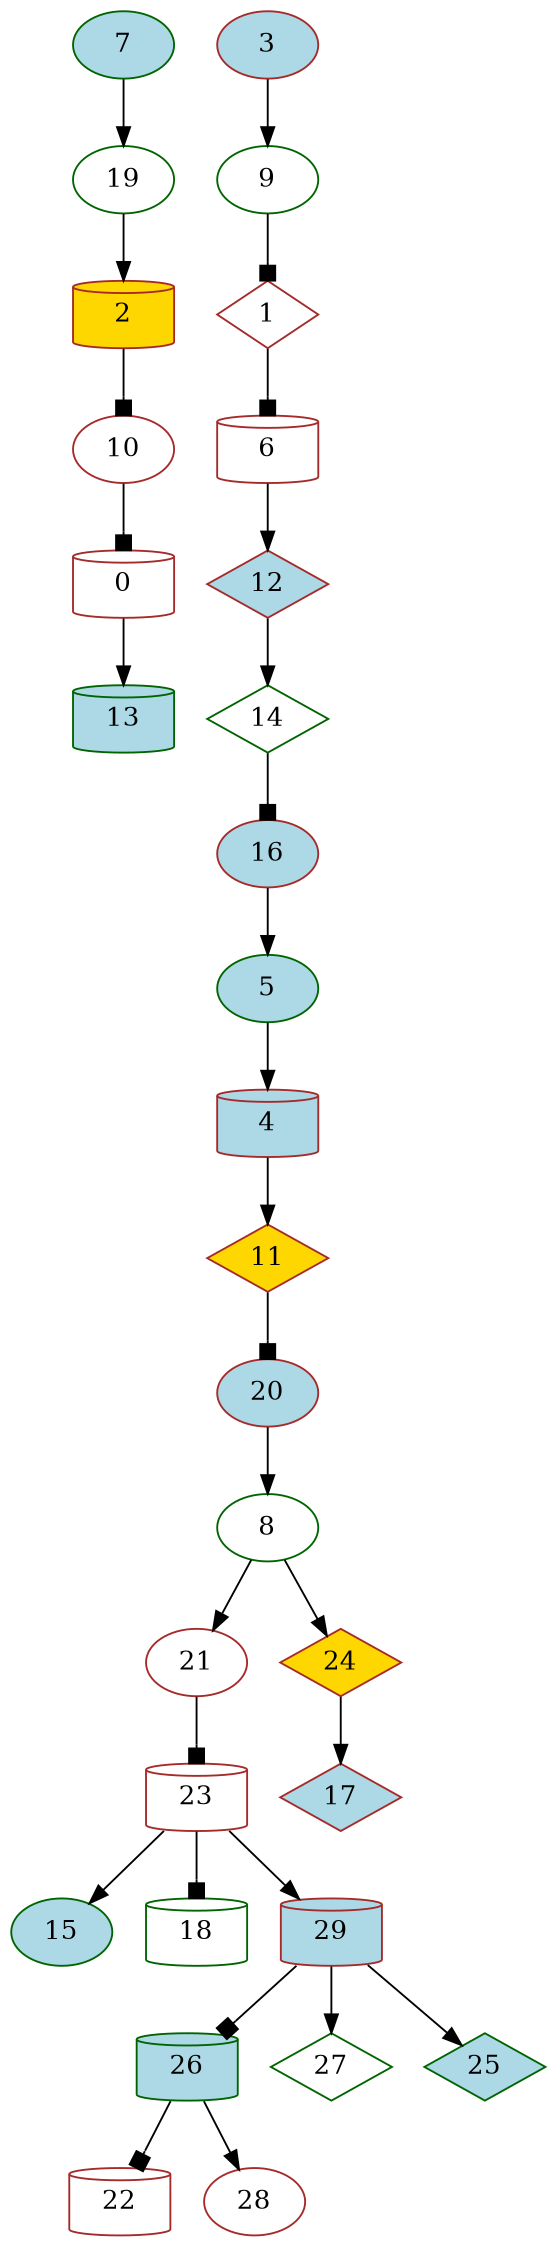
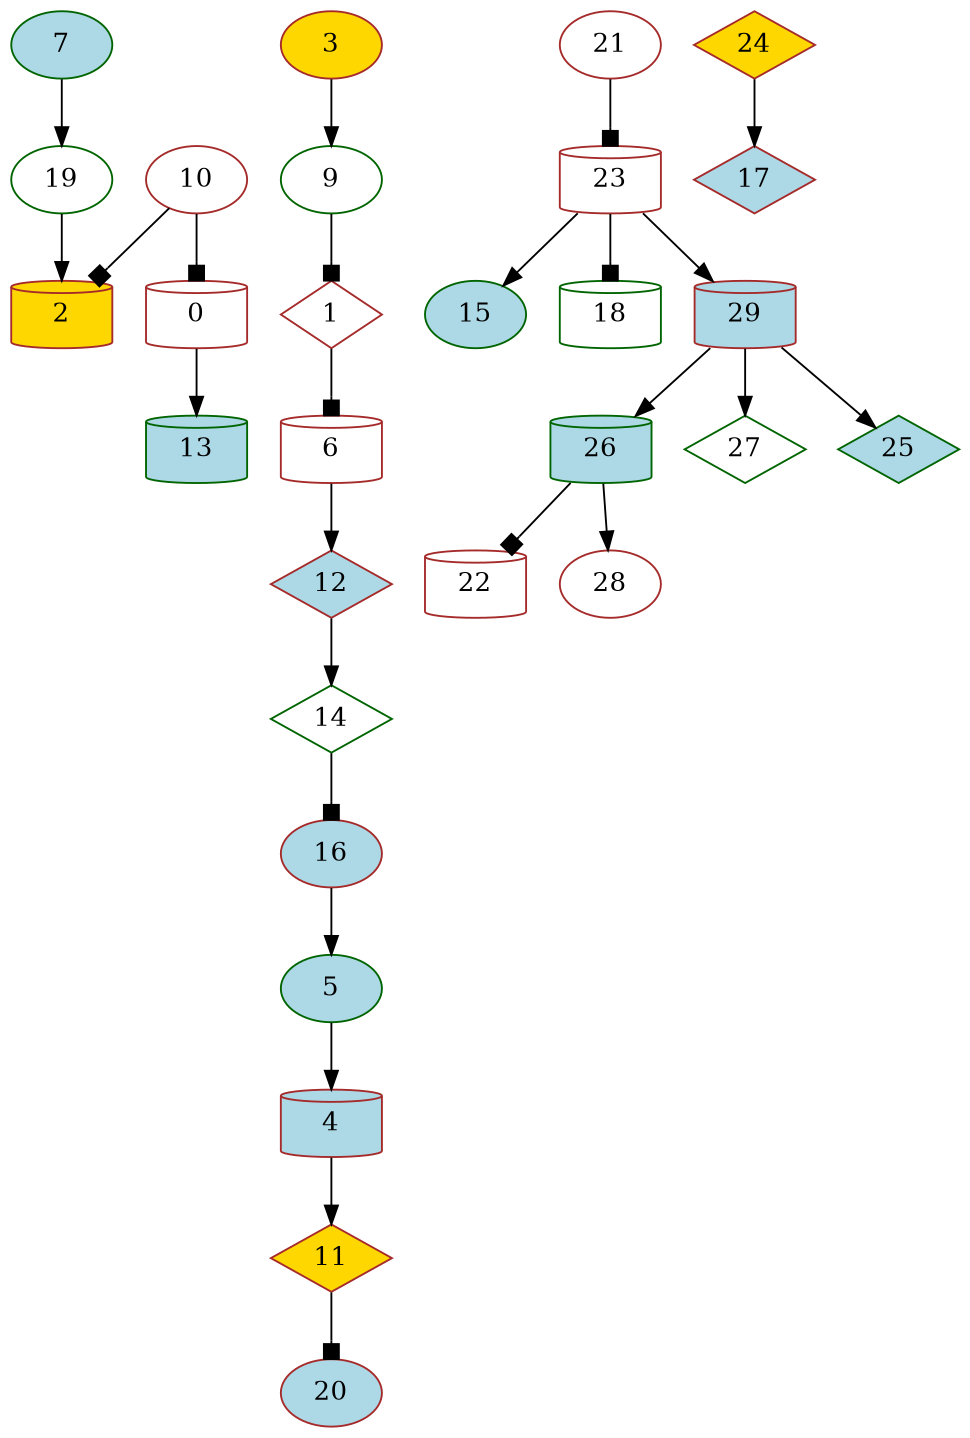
(268, 45) -> (331, 45)
(124, 373) -> (139, 238)
(268, 1528) -> none
(266, 1993) -> (680, 376)
